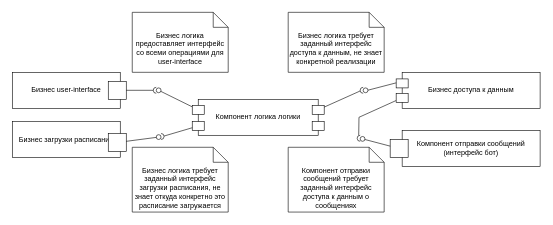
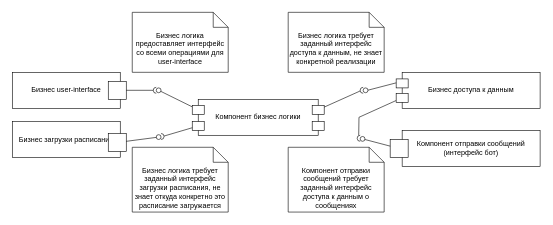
(258, 117) -> (258, 117)
